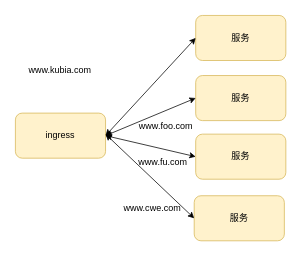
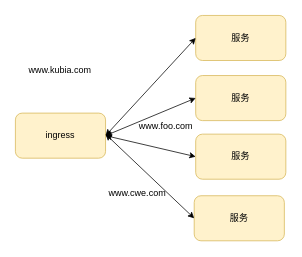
(162, 162) -> none
(152, 208) -> (137, 193)
